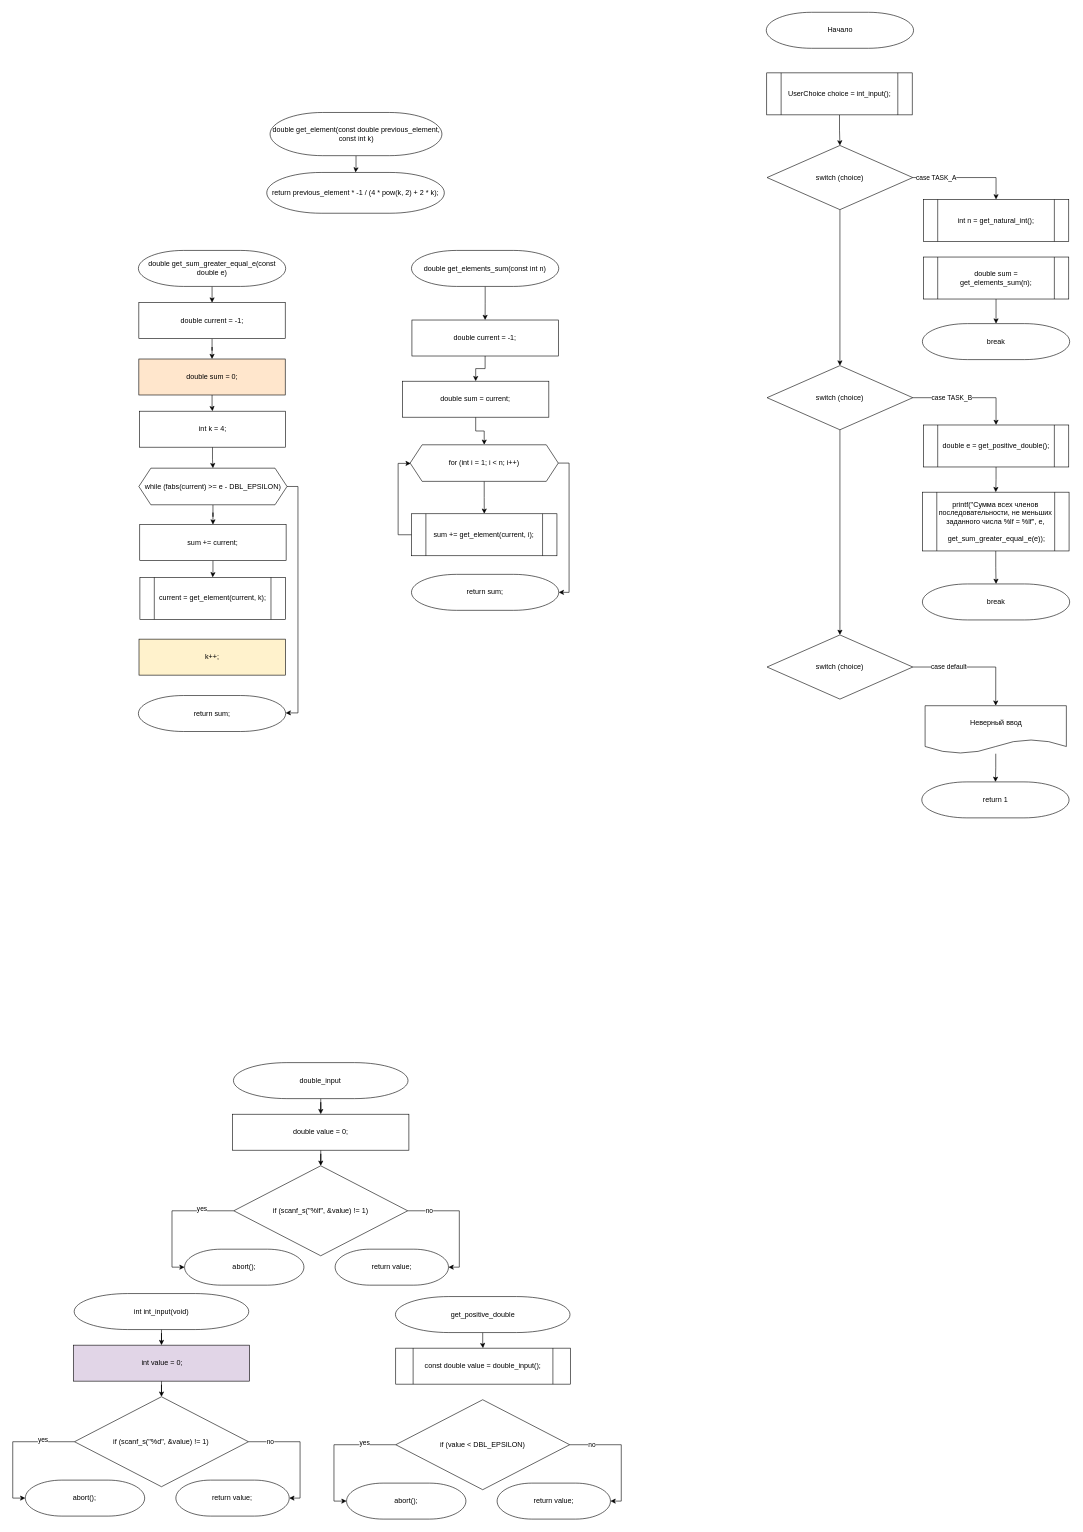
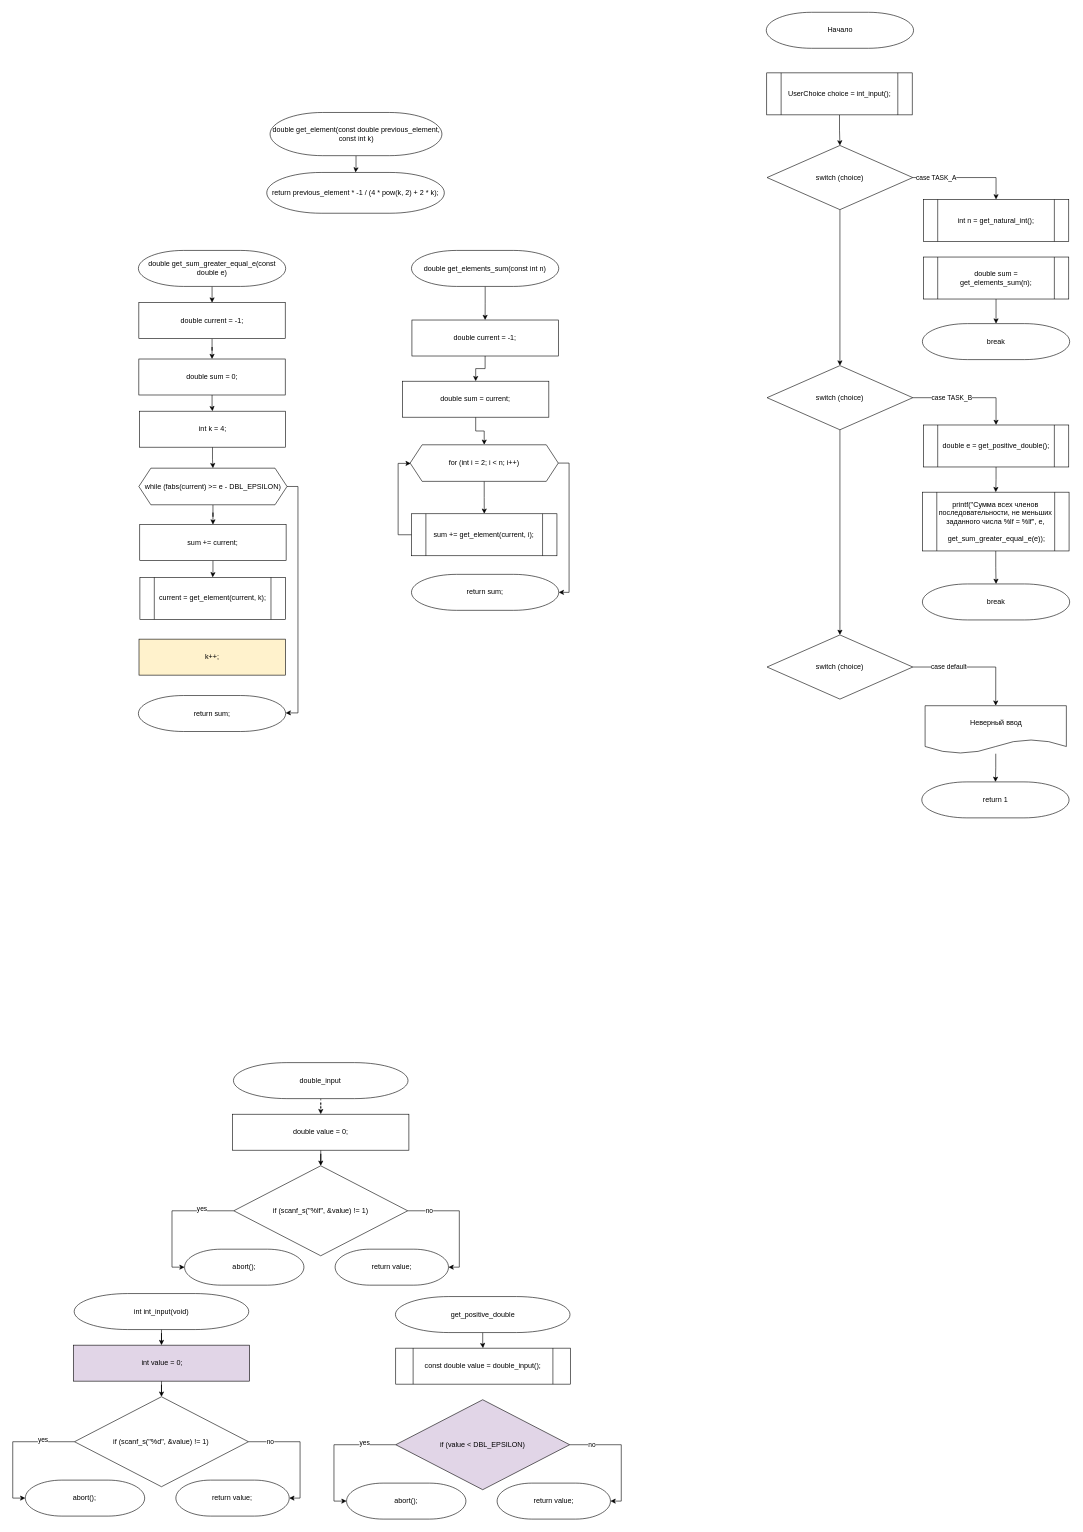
(212, 377) -> (212, 377)
(484, 464) -> (484, 464)
(321, 1109) -> (321, 1109)
(483, 1445) -> (483, 1445)
